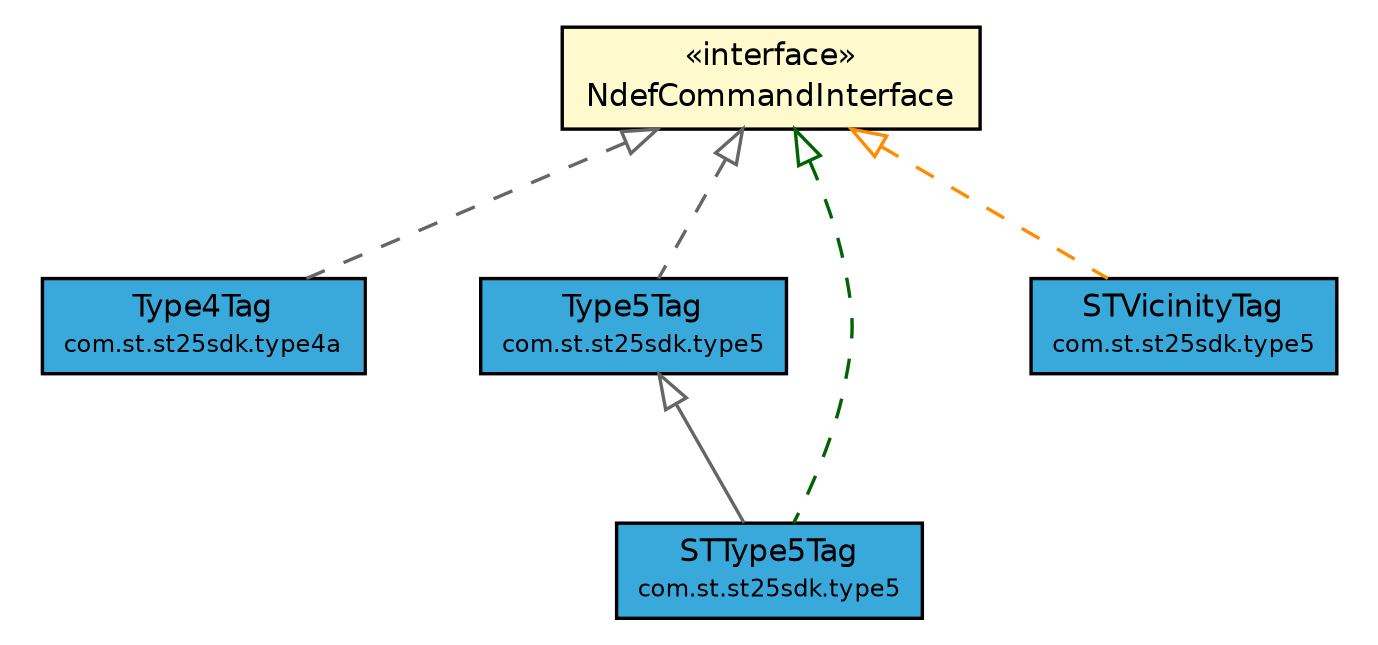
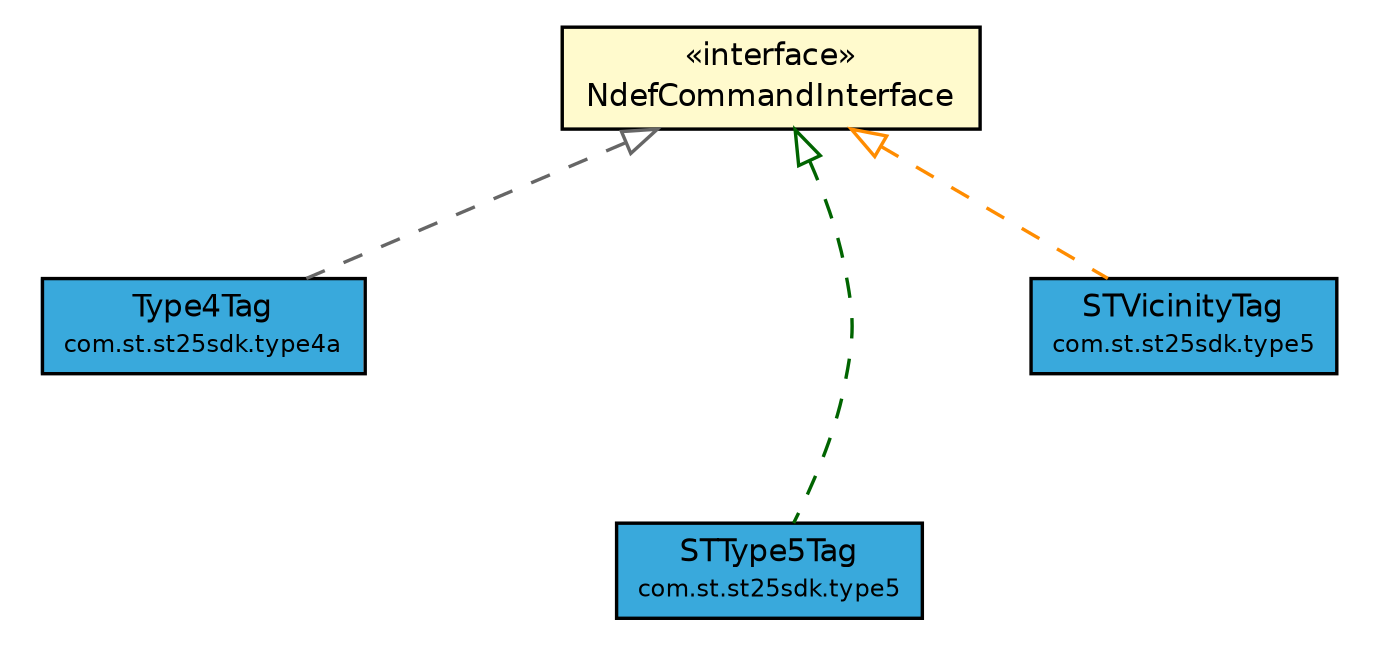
(634, 326) -> none
